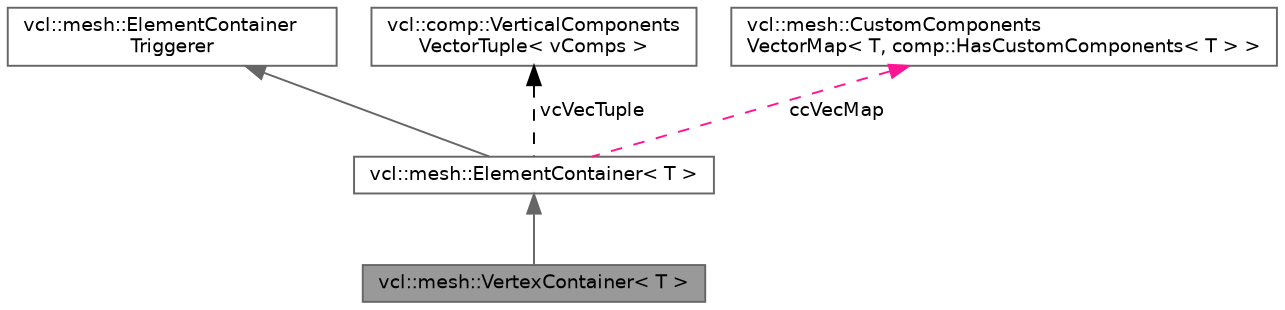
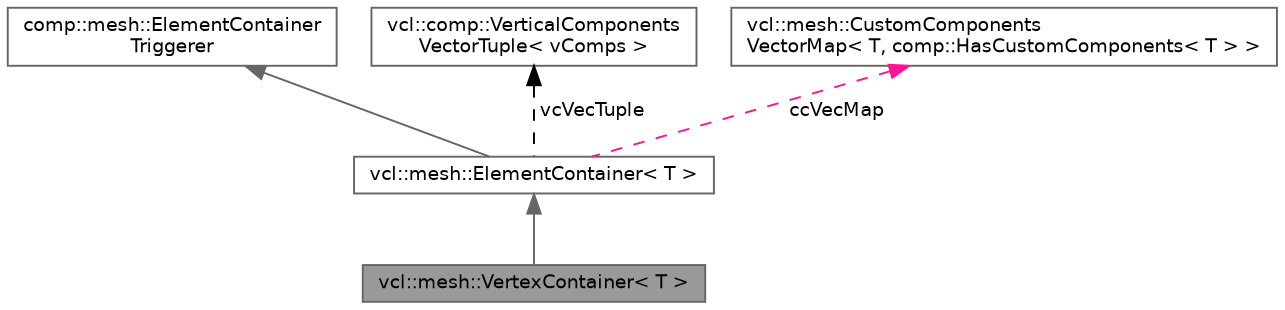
(172, 37) -> (172, 37)
